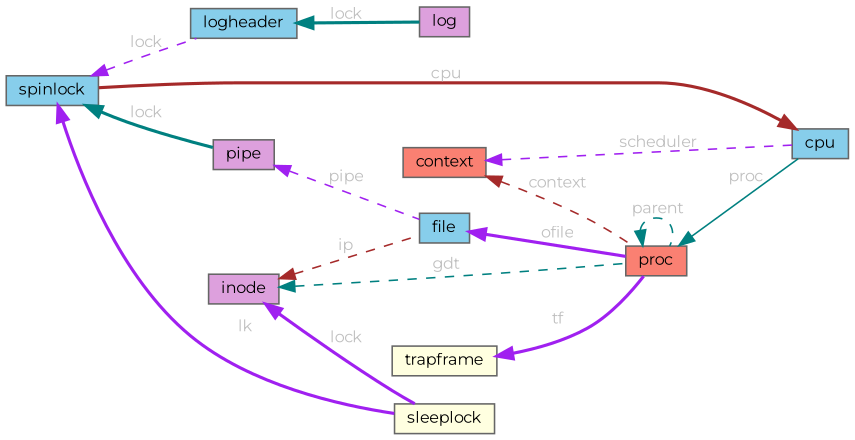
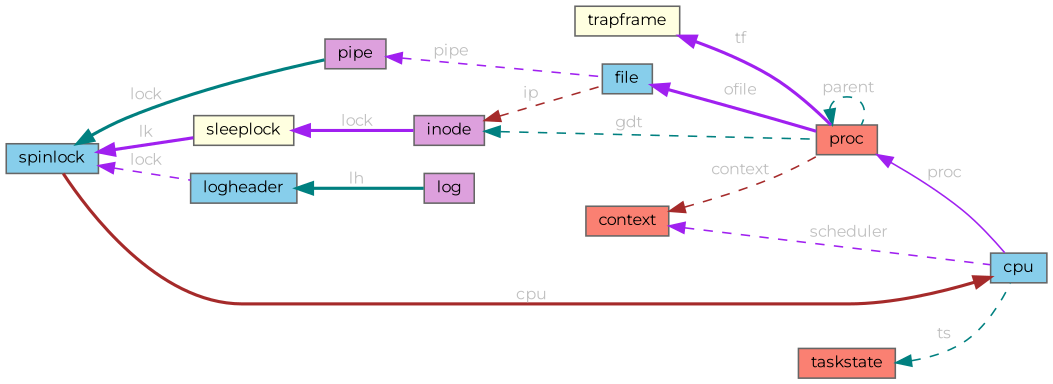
(345, 15) -> (355, 180)
(745, 198) -> (952, 202)
(346, 360) -> (362, 130)
none -> (847, 363)
